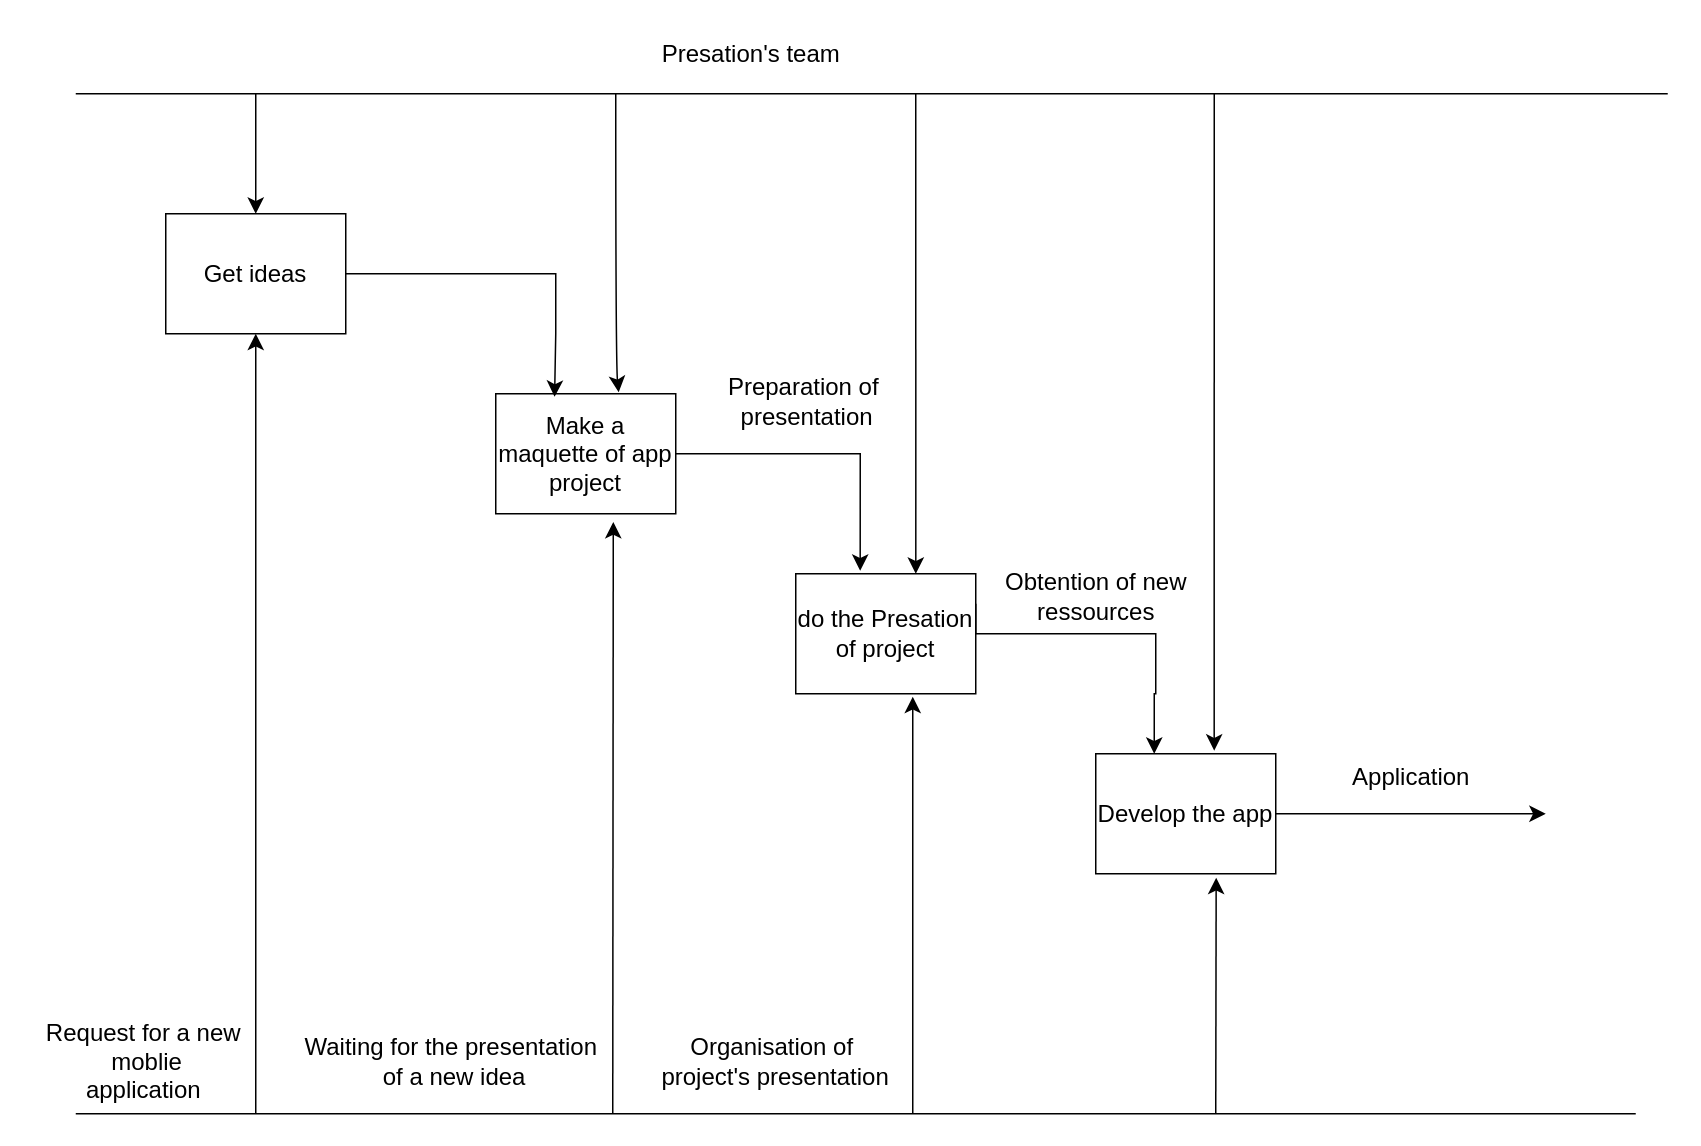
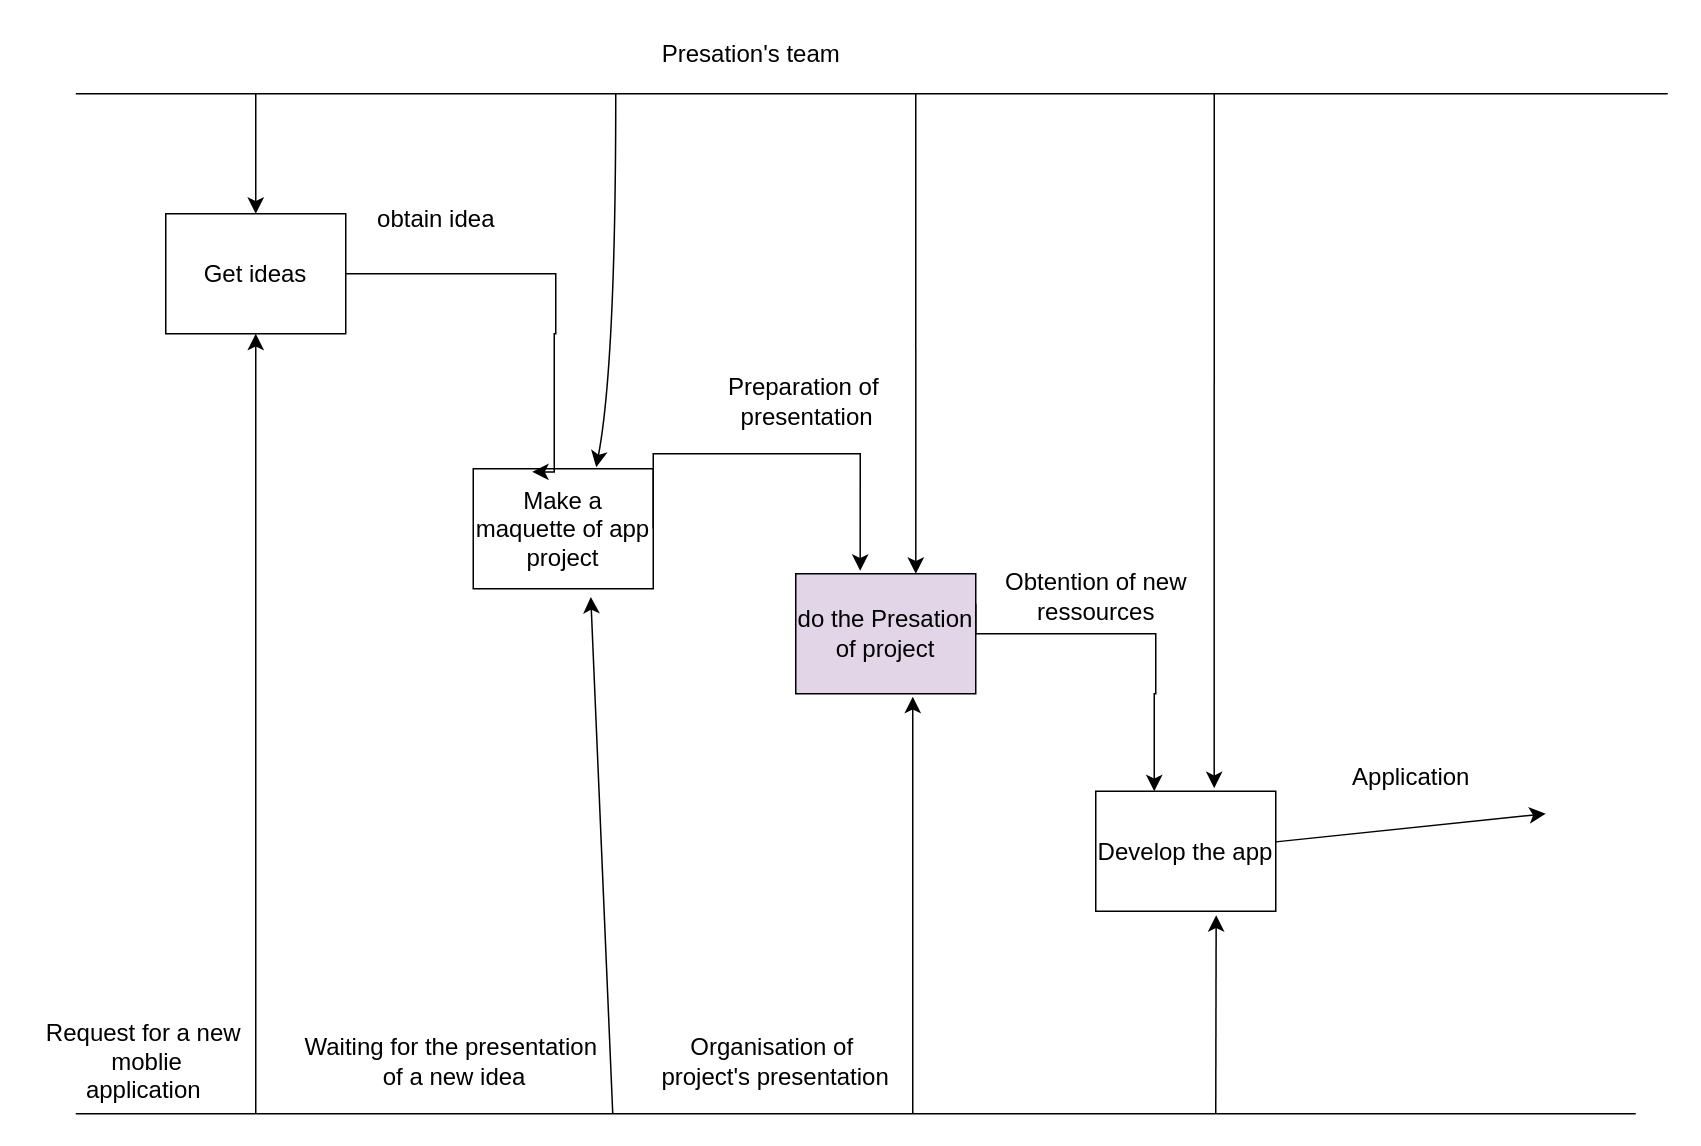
none -> (436, 218)
(586, 454) -> (563, 529)
(886, 634) -> (886, 634)
(1186, 814) -> (1186, 851)
